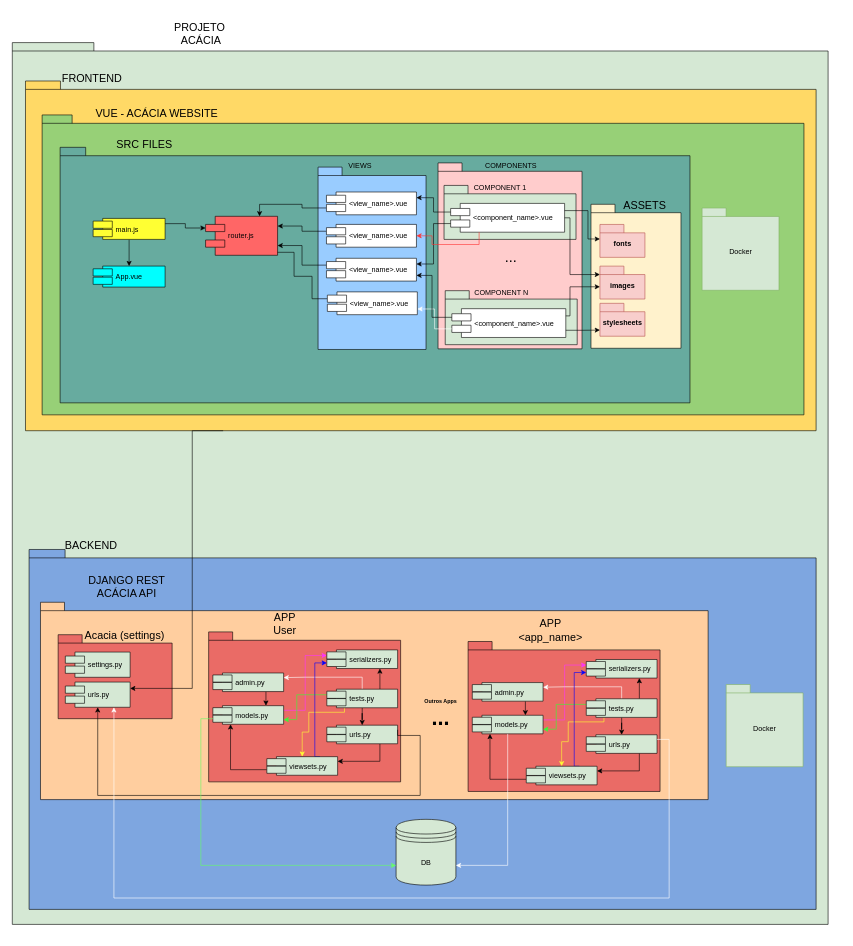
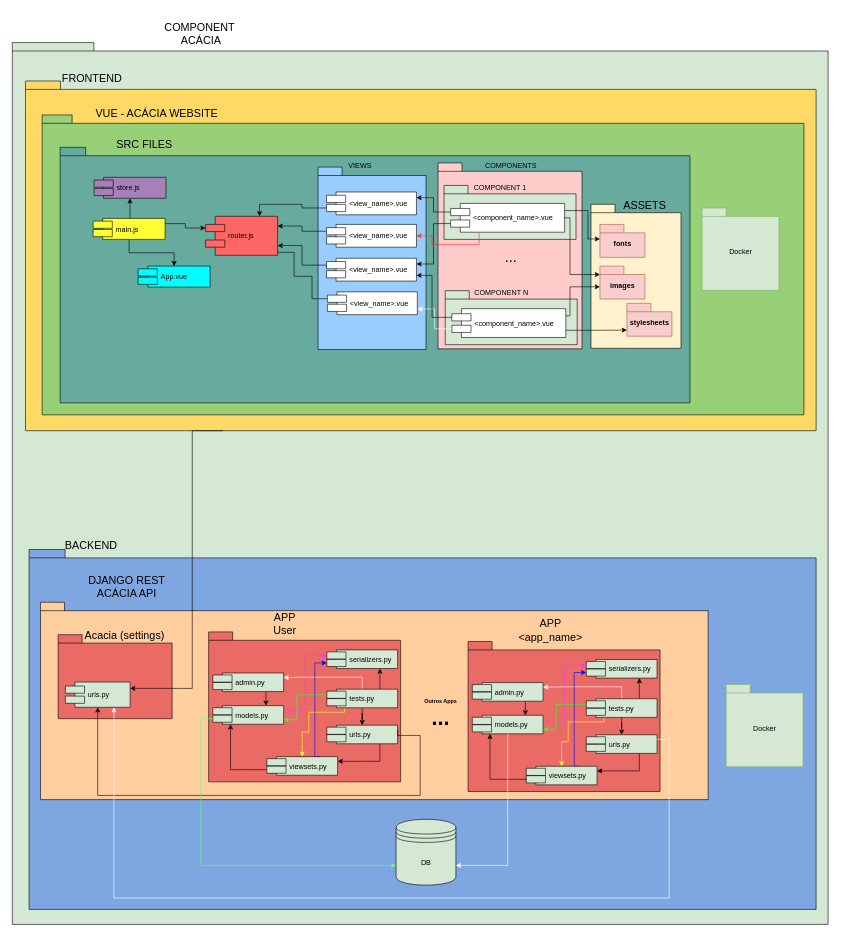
(201, 34) -> (201, 34)
none -> (130, 188)
none -> (130, 203)
(129, 277) -> (174, 277)
(623, 320) -> (650, 320)
(98, 665) -> none
